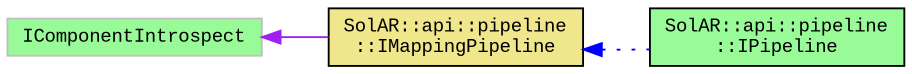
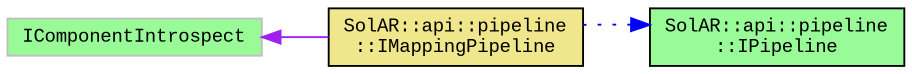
(626, 50) -> (607, 25)
